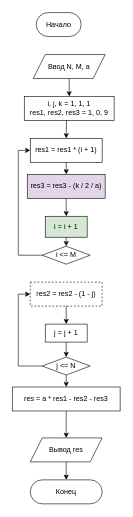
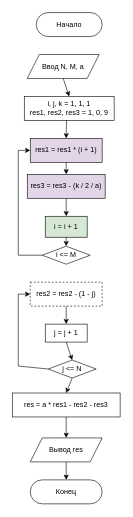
(59, 24) -> (69, 24)
(69, 66) -> (63, 66)
(66, 150) -> (66, 150)
(66, 366) -> (72, 369)
(66, 399) -> (66, 405)
